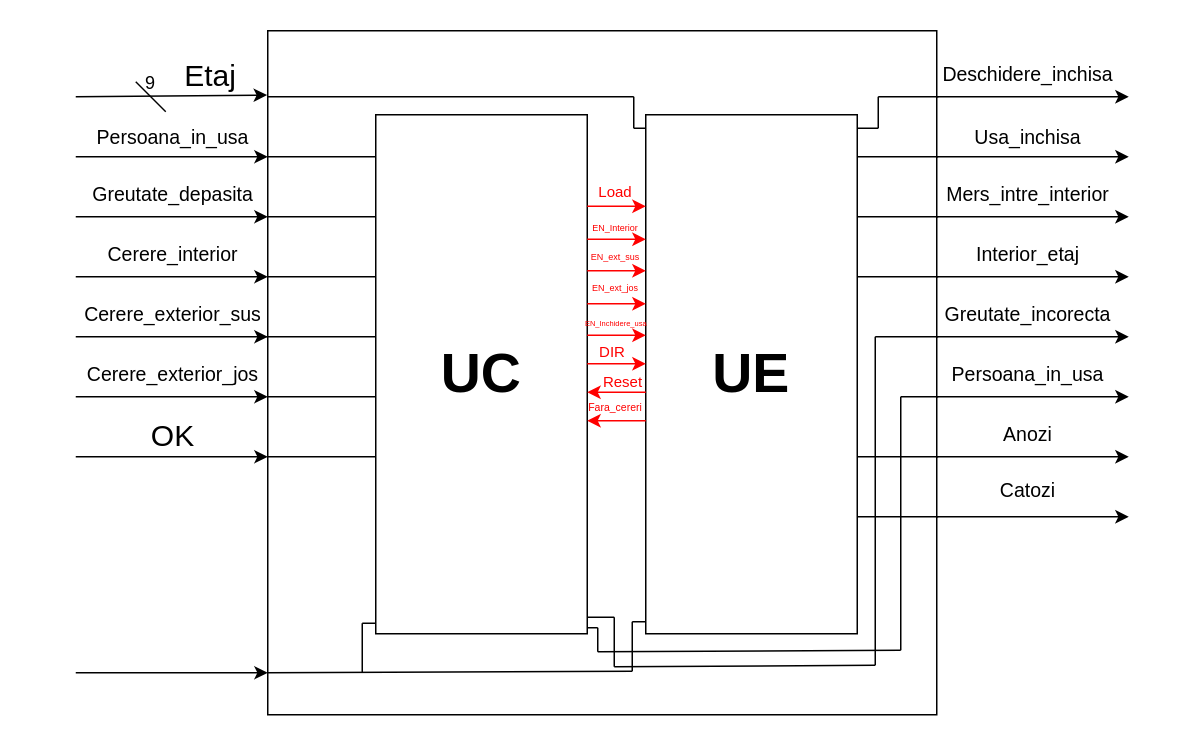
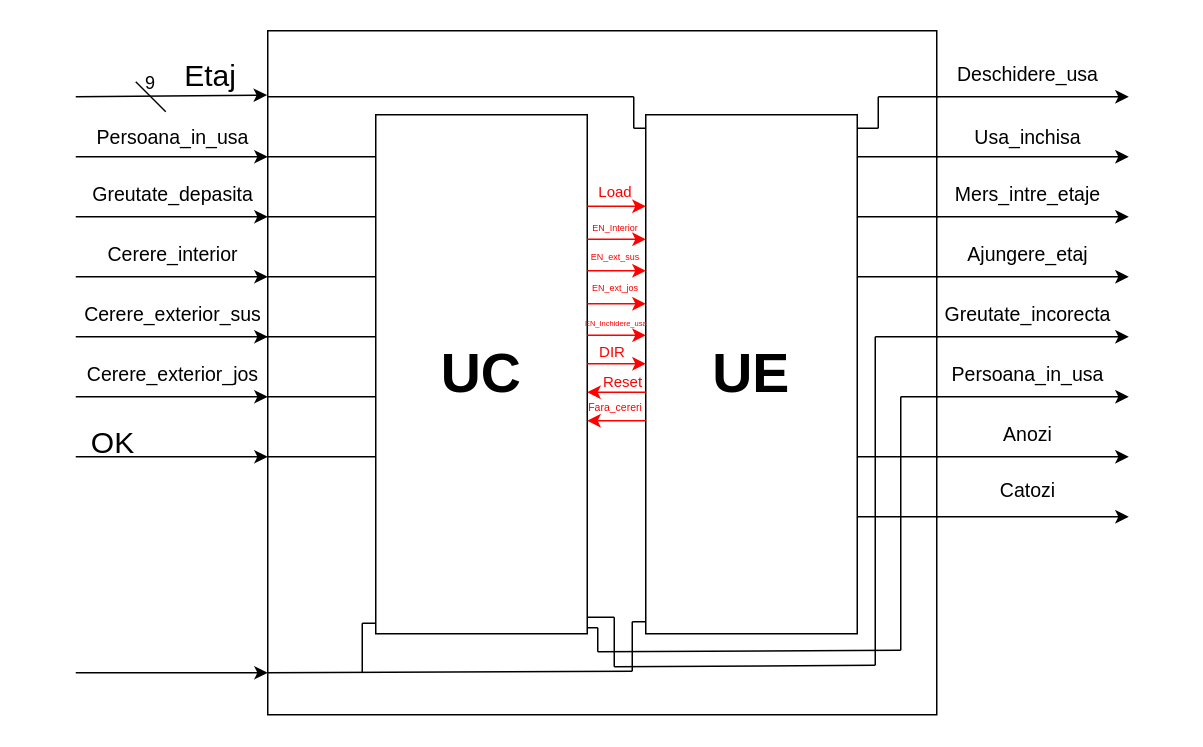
(1028, 74) -> (1028, 74)
(1028, 194) -> (1028, 194)
(1028, 254) -> (1028, 254)
(173, 434) -> (113, 442)
